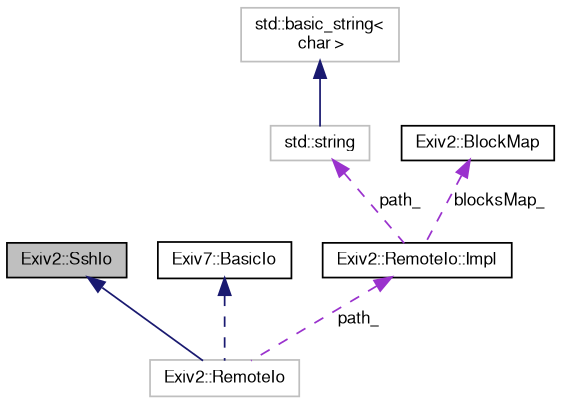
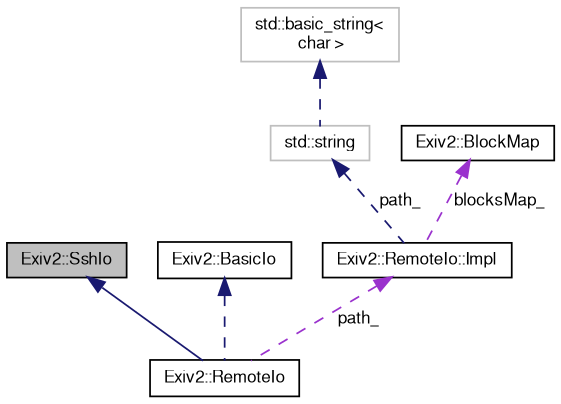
(320, 102) -> (320, 102)
(374, 208) -> (374, 208)
(225, 260) -> (225, 260)
(225, 378) -> (225, 378)
